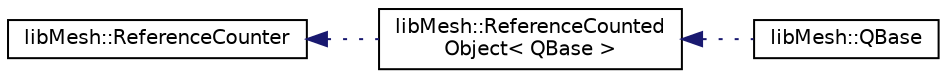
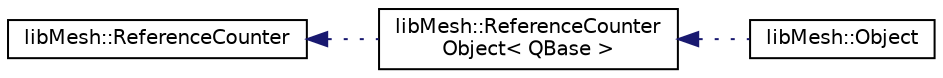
(530, 39) -> (528, 39)
(846, 39) -> (842, 39)
